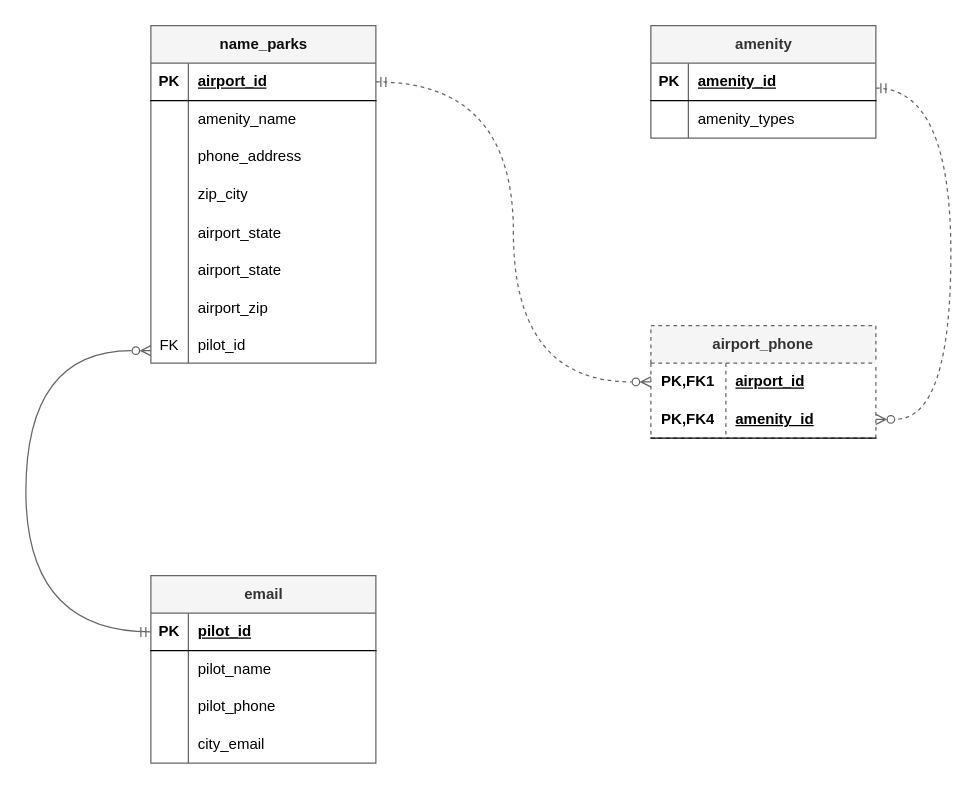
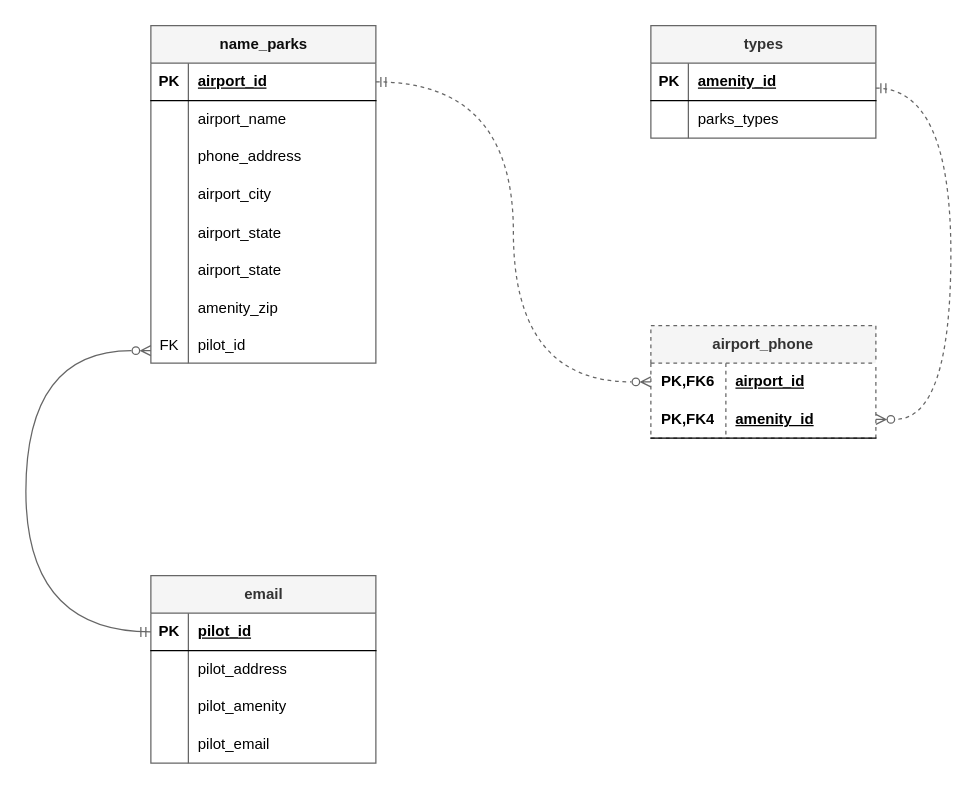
(764, 44) -> (764, 44)
(247, 119) -> (247, 119)
(751, 119) -> (744, 119)
(228, 194) -> (245, 194)
(240, 308) -> (240, 308)
(688, 382) -> (688, 382)
(236, 669) -> (249, 669)
(240, 707) -> (247, 707)
(234, 744) -> (237, 744)
